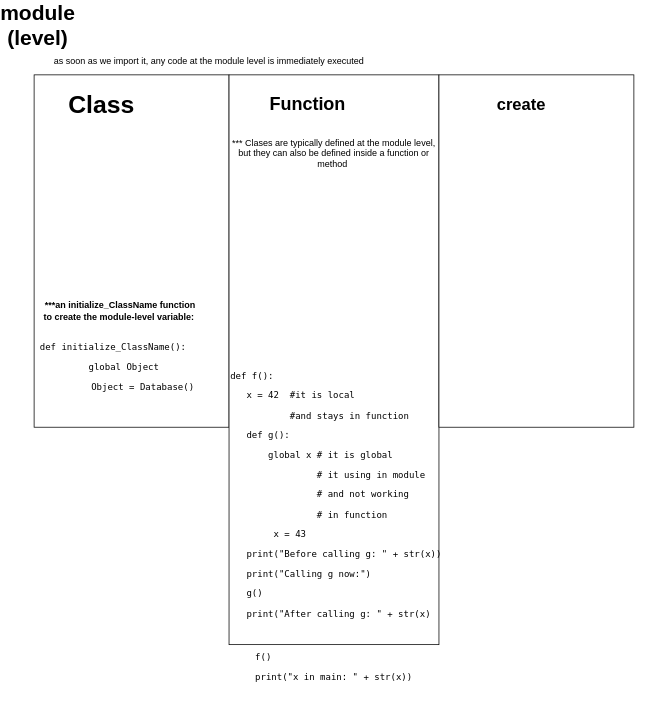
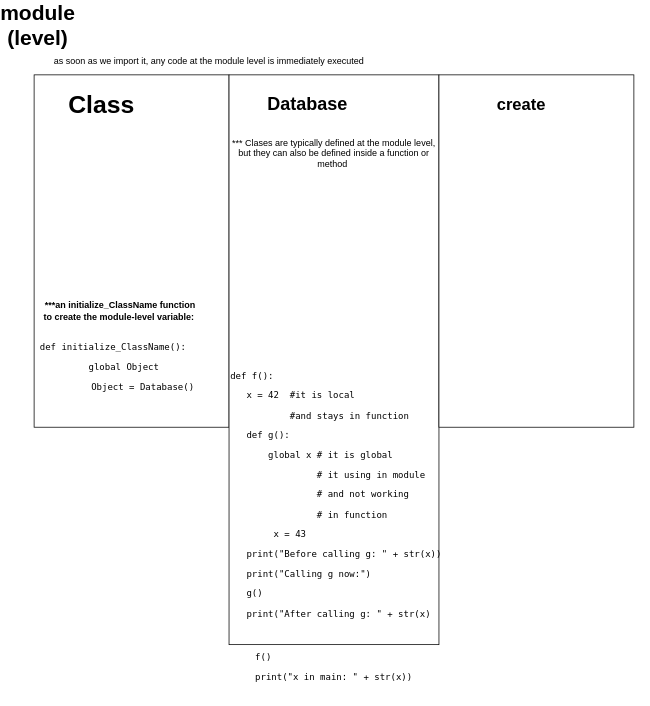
(308, 105) -> (308, 105)
